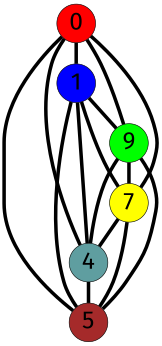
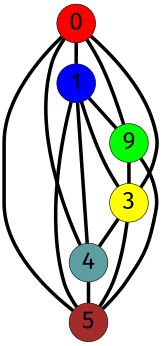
(99, 199) -> none
(129, 203) -> (129, 203)
